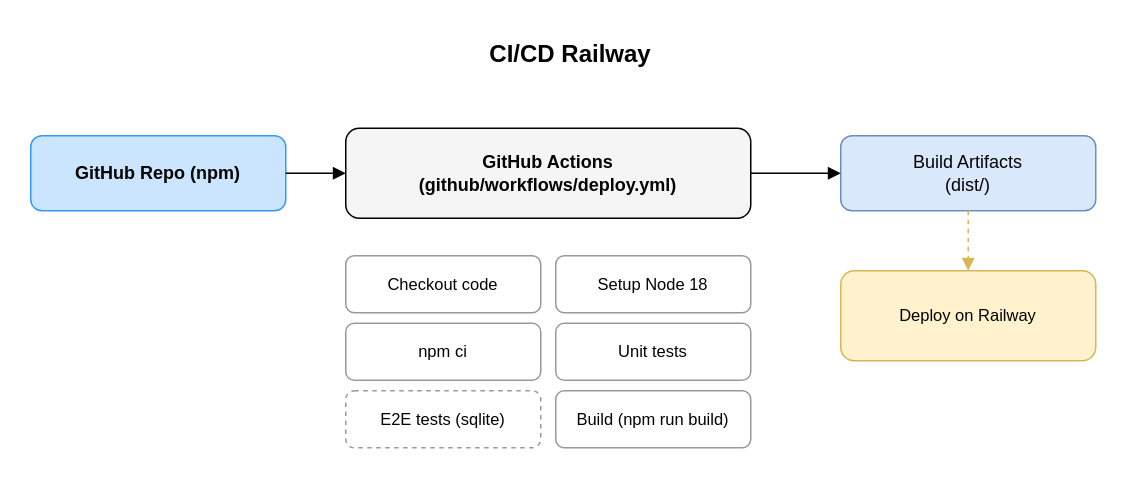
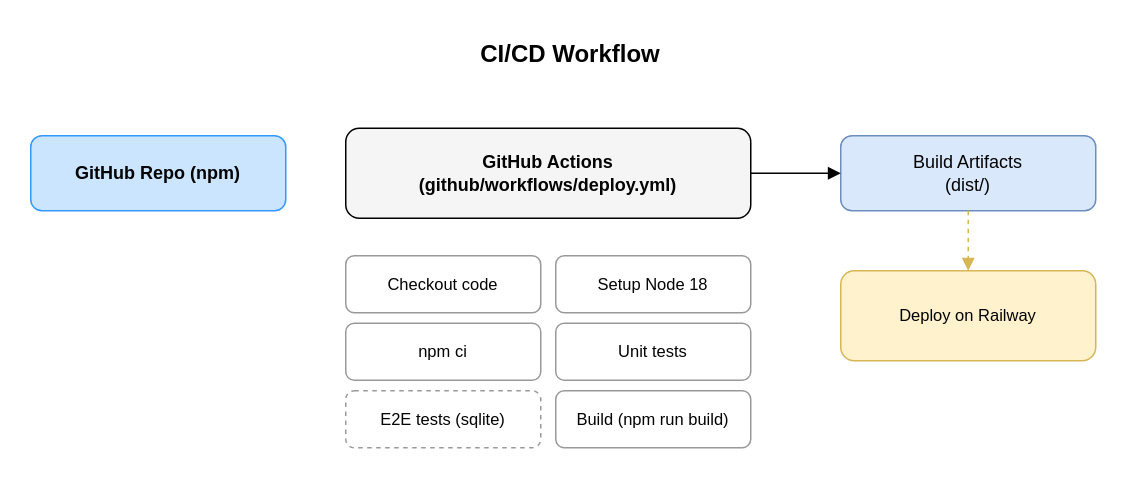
(571, 53) -> (571, 53)
(309, 173) -> none
